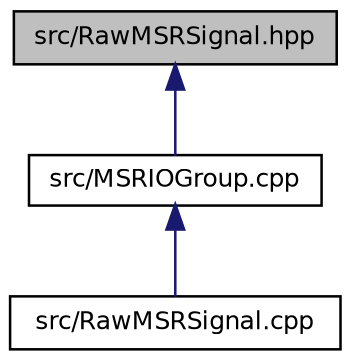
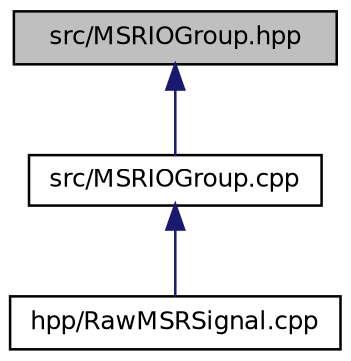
(175, 38) -> (175, 38)
(175, 323) -> (175, 323)
